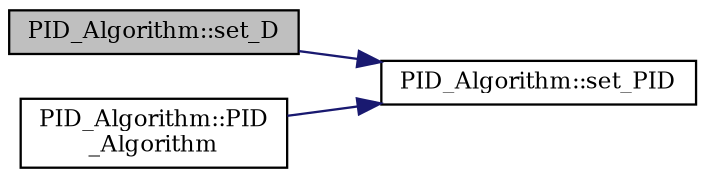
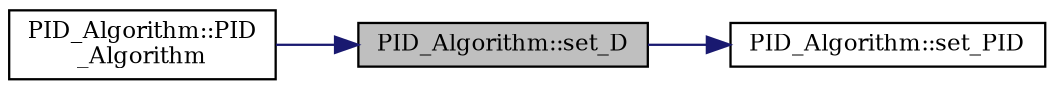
(322, 111) -> (305, 45)
